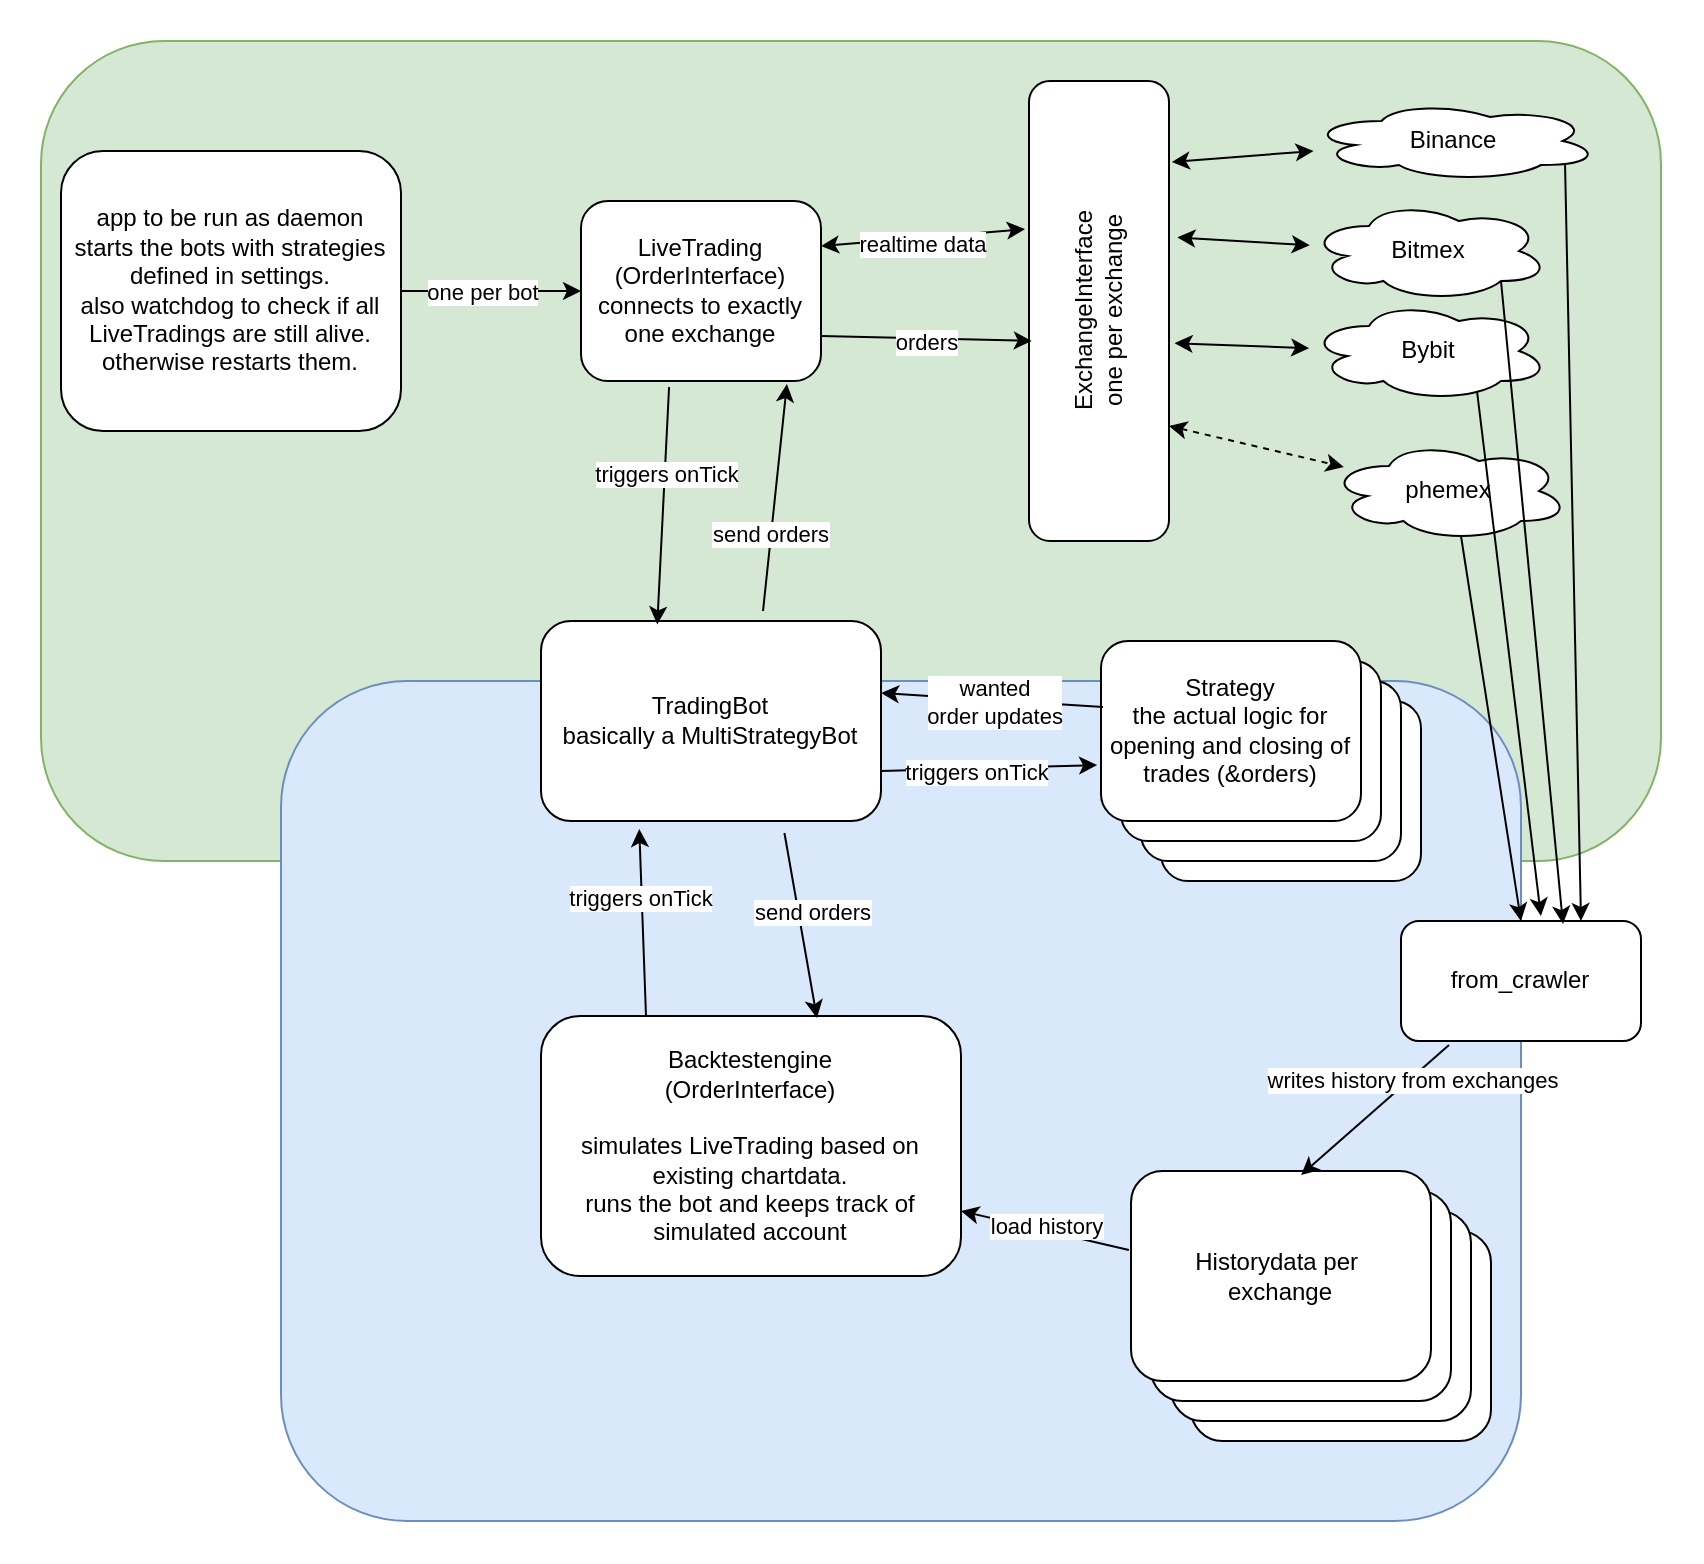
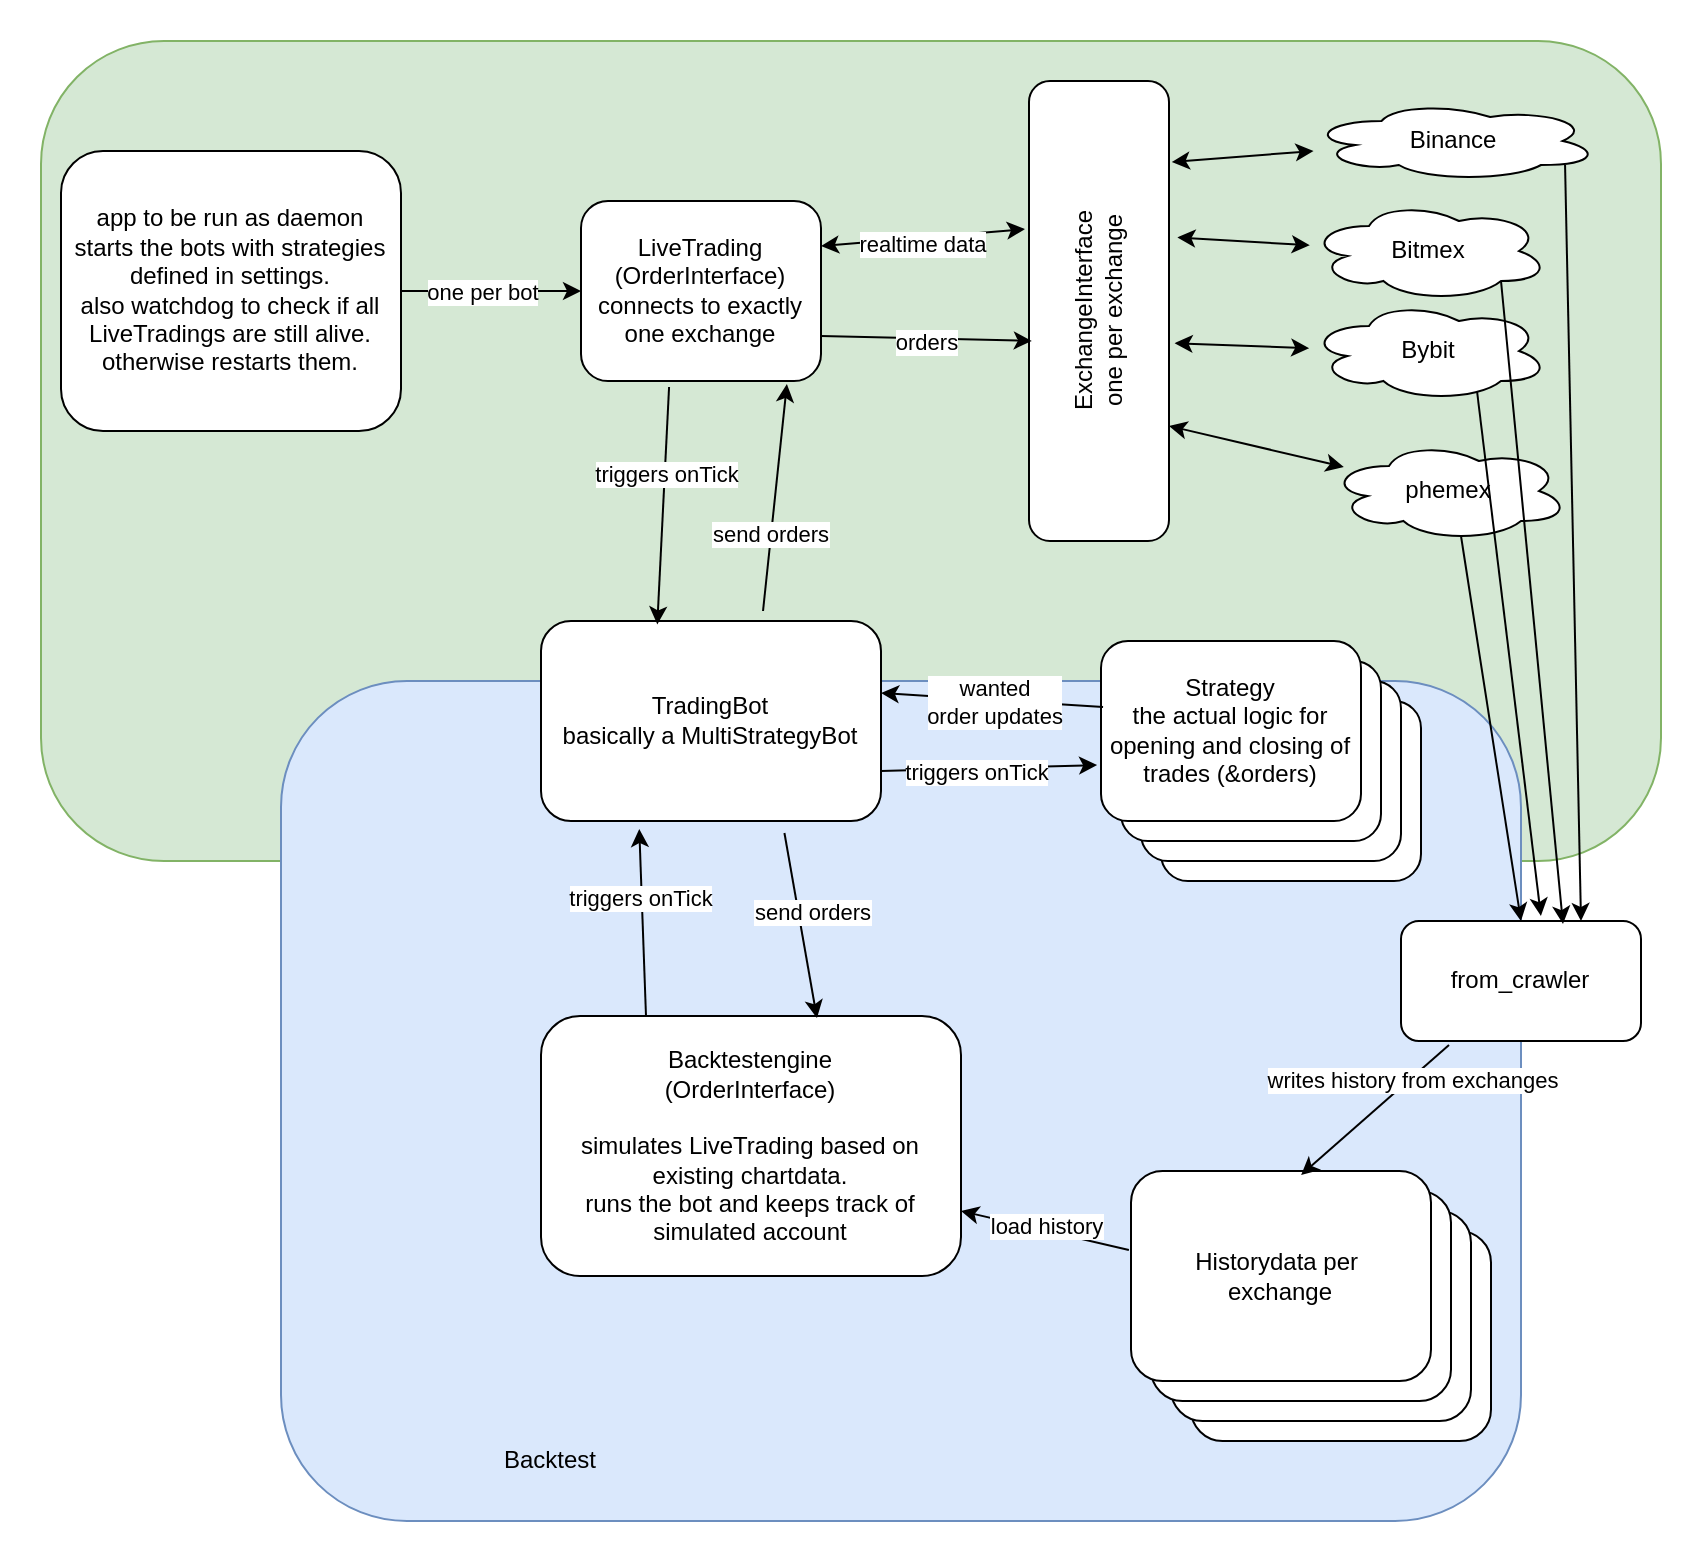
(1258, 447) -> (1258, 447)
none -> (551, 1461)
